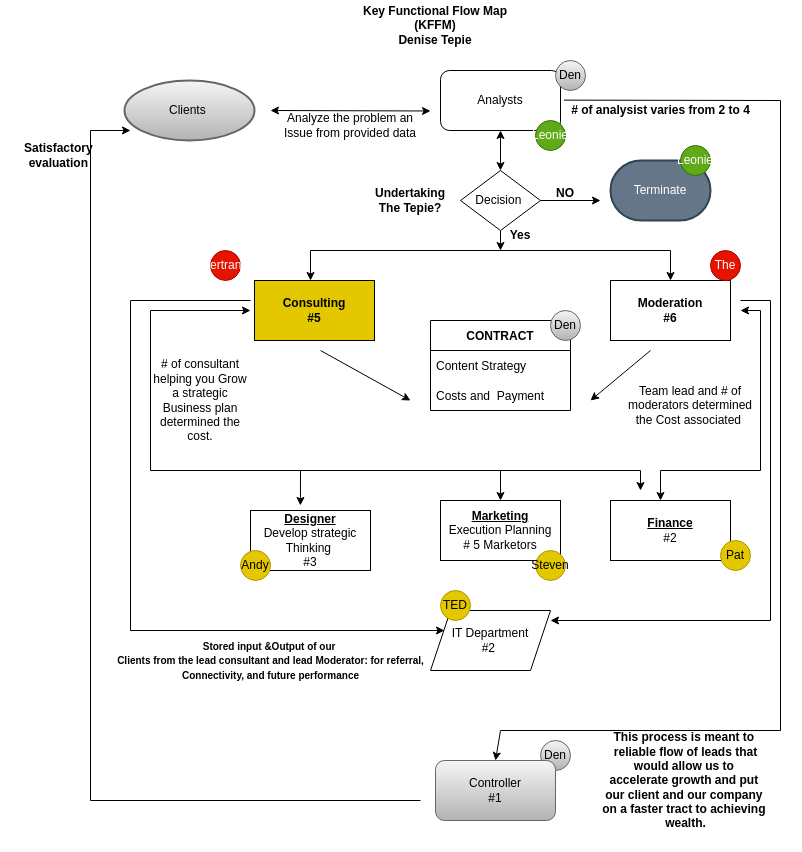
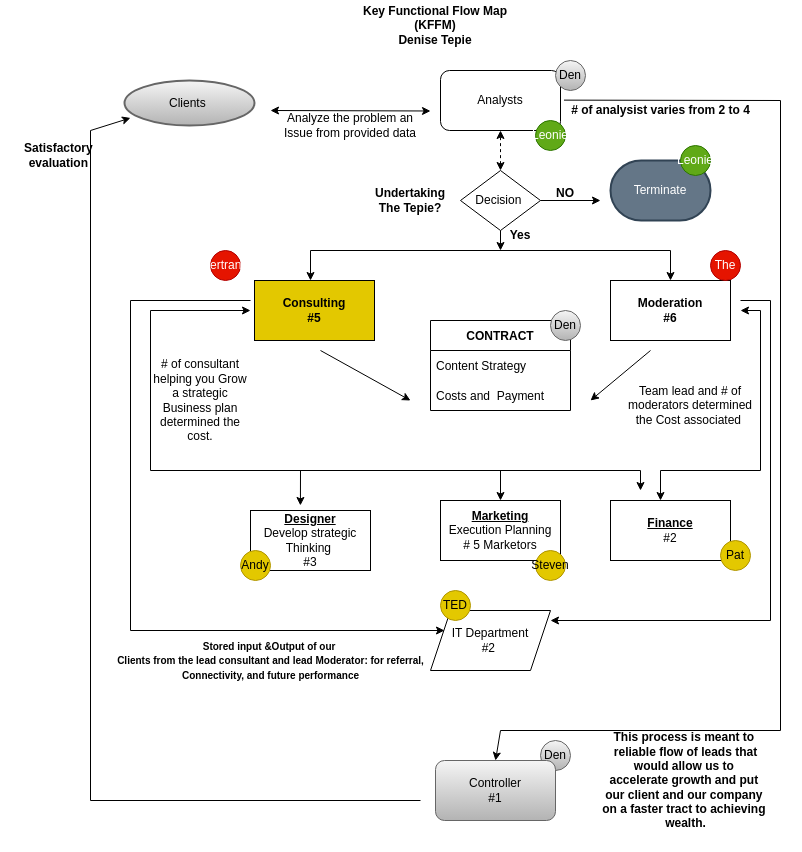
(190, 111) -> (190, 103)
(501, 150) -> (501, 150)
